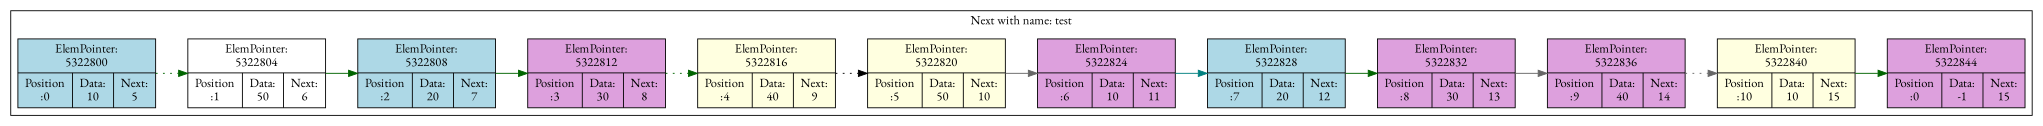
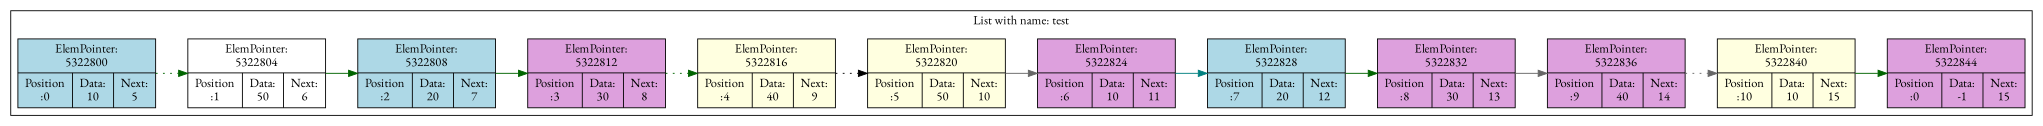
(1021, 21) -> (1021, 21)
